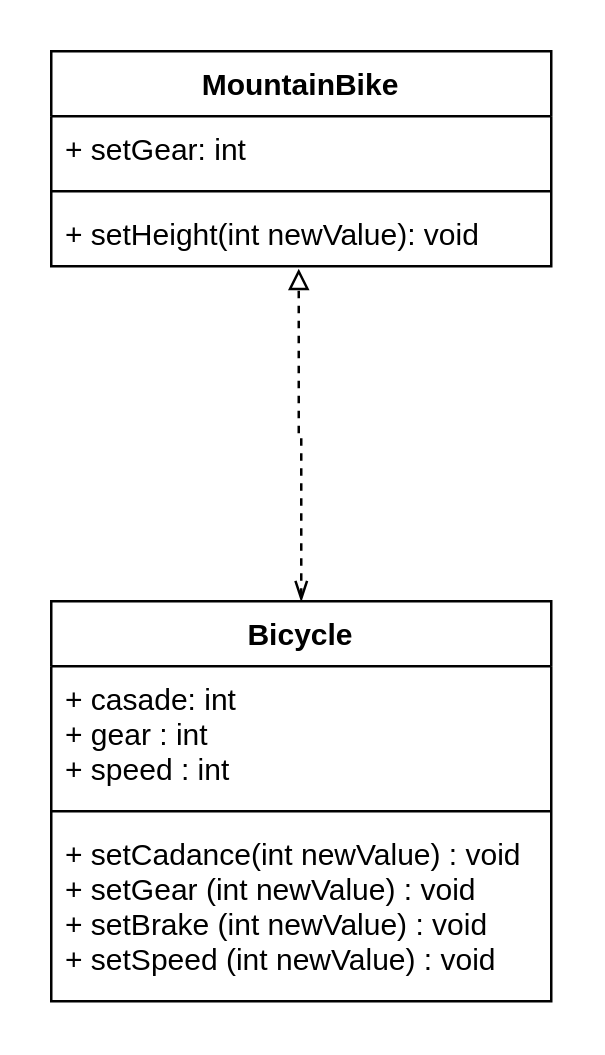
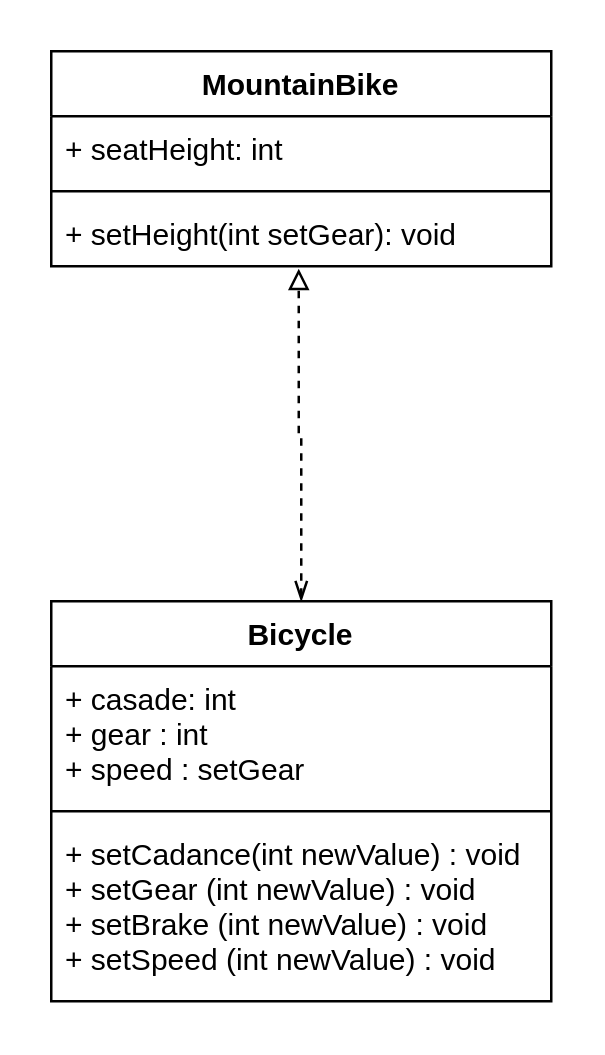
(167, 150) -> (188, 150)
(294, 235) -> (290, 235)
(159, 700) -> (159, 700)
